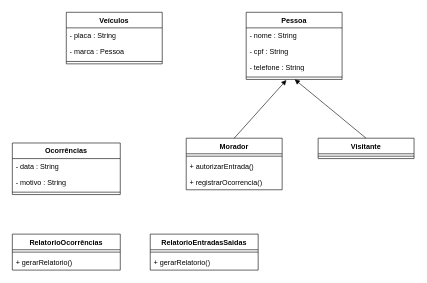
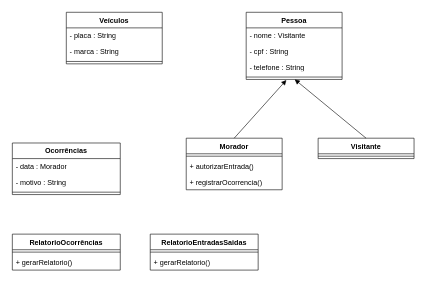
(275, 36) -> (281, 36)
(98, 52) -> (97, 52)
(41, 167) -> (44, 167)
